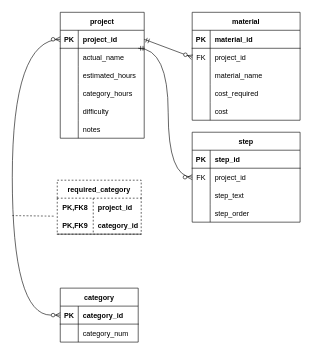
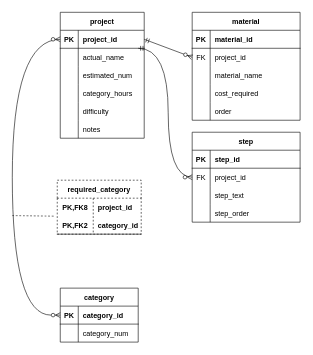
(112, 76) -> (108, 76)
(223, 112) -> (225, 112)
(75, 226) -> (75, 226)
